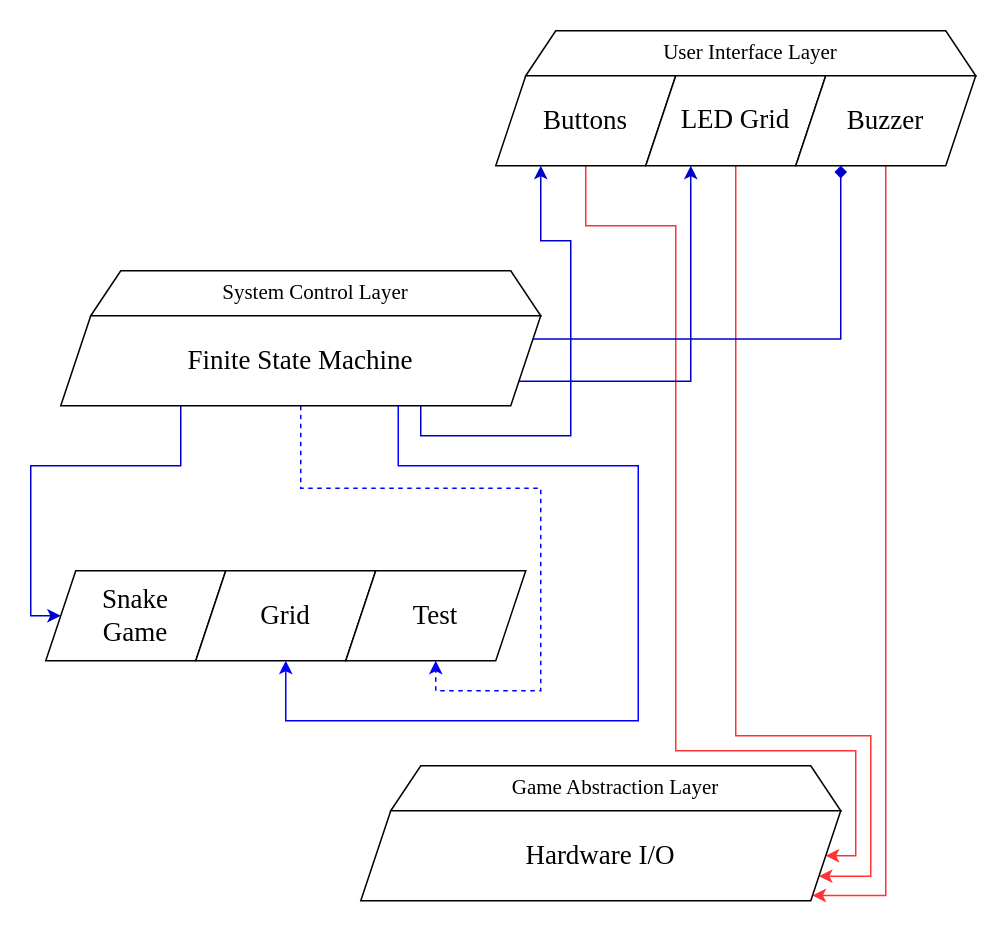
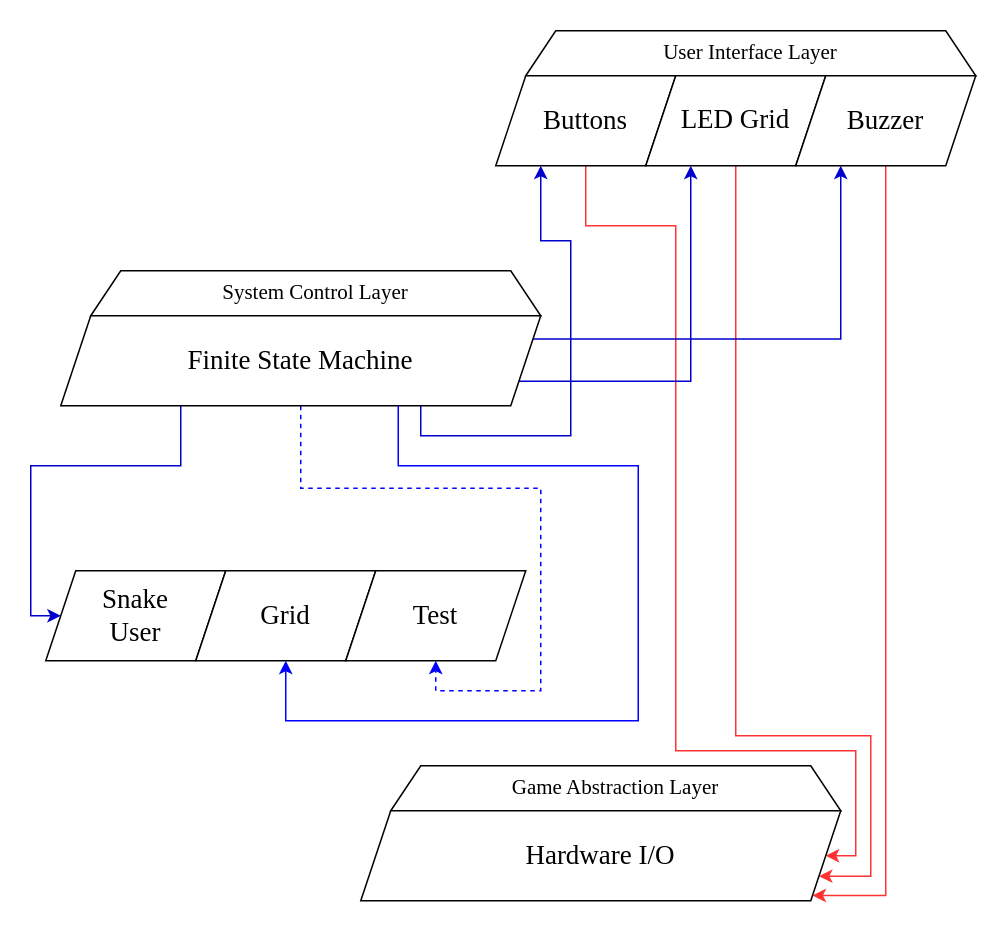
(841, 178) -> (841, 177)
(136, 616) -> (136, 616)
